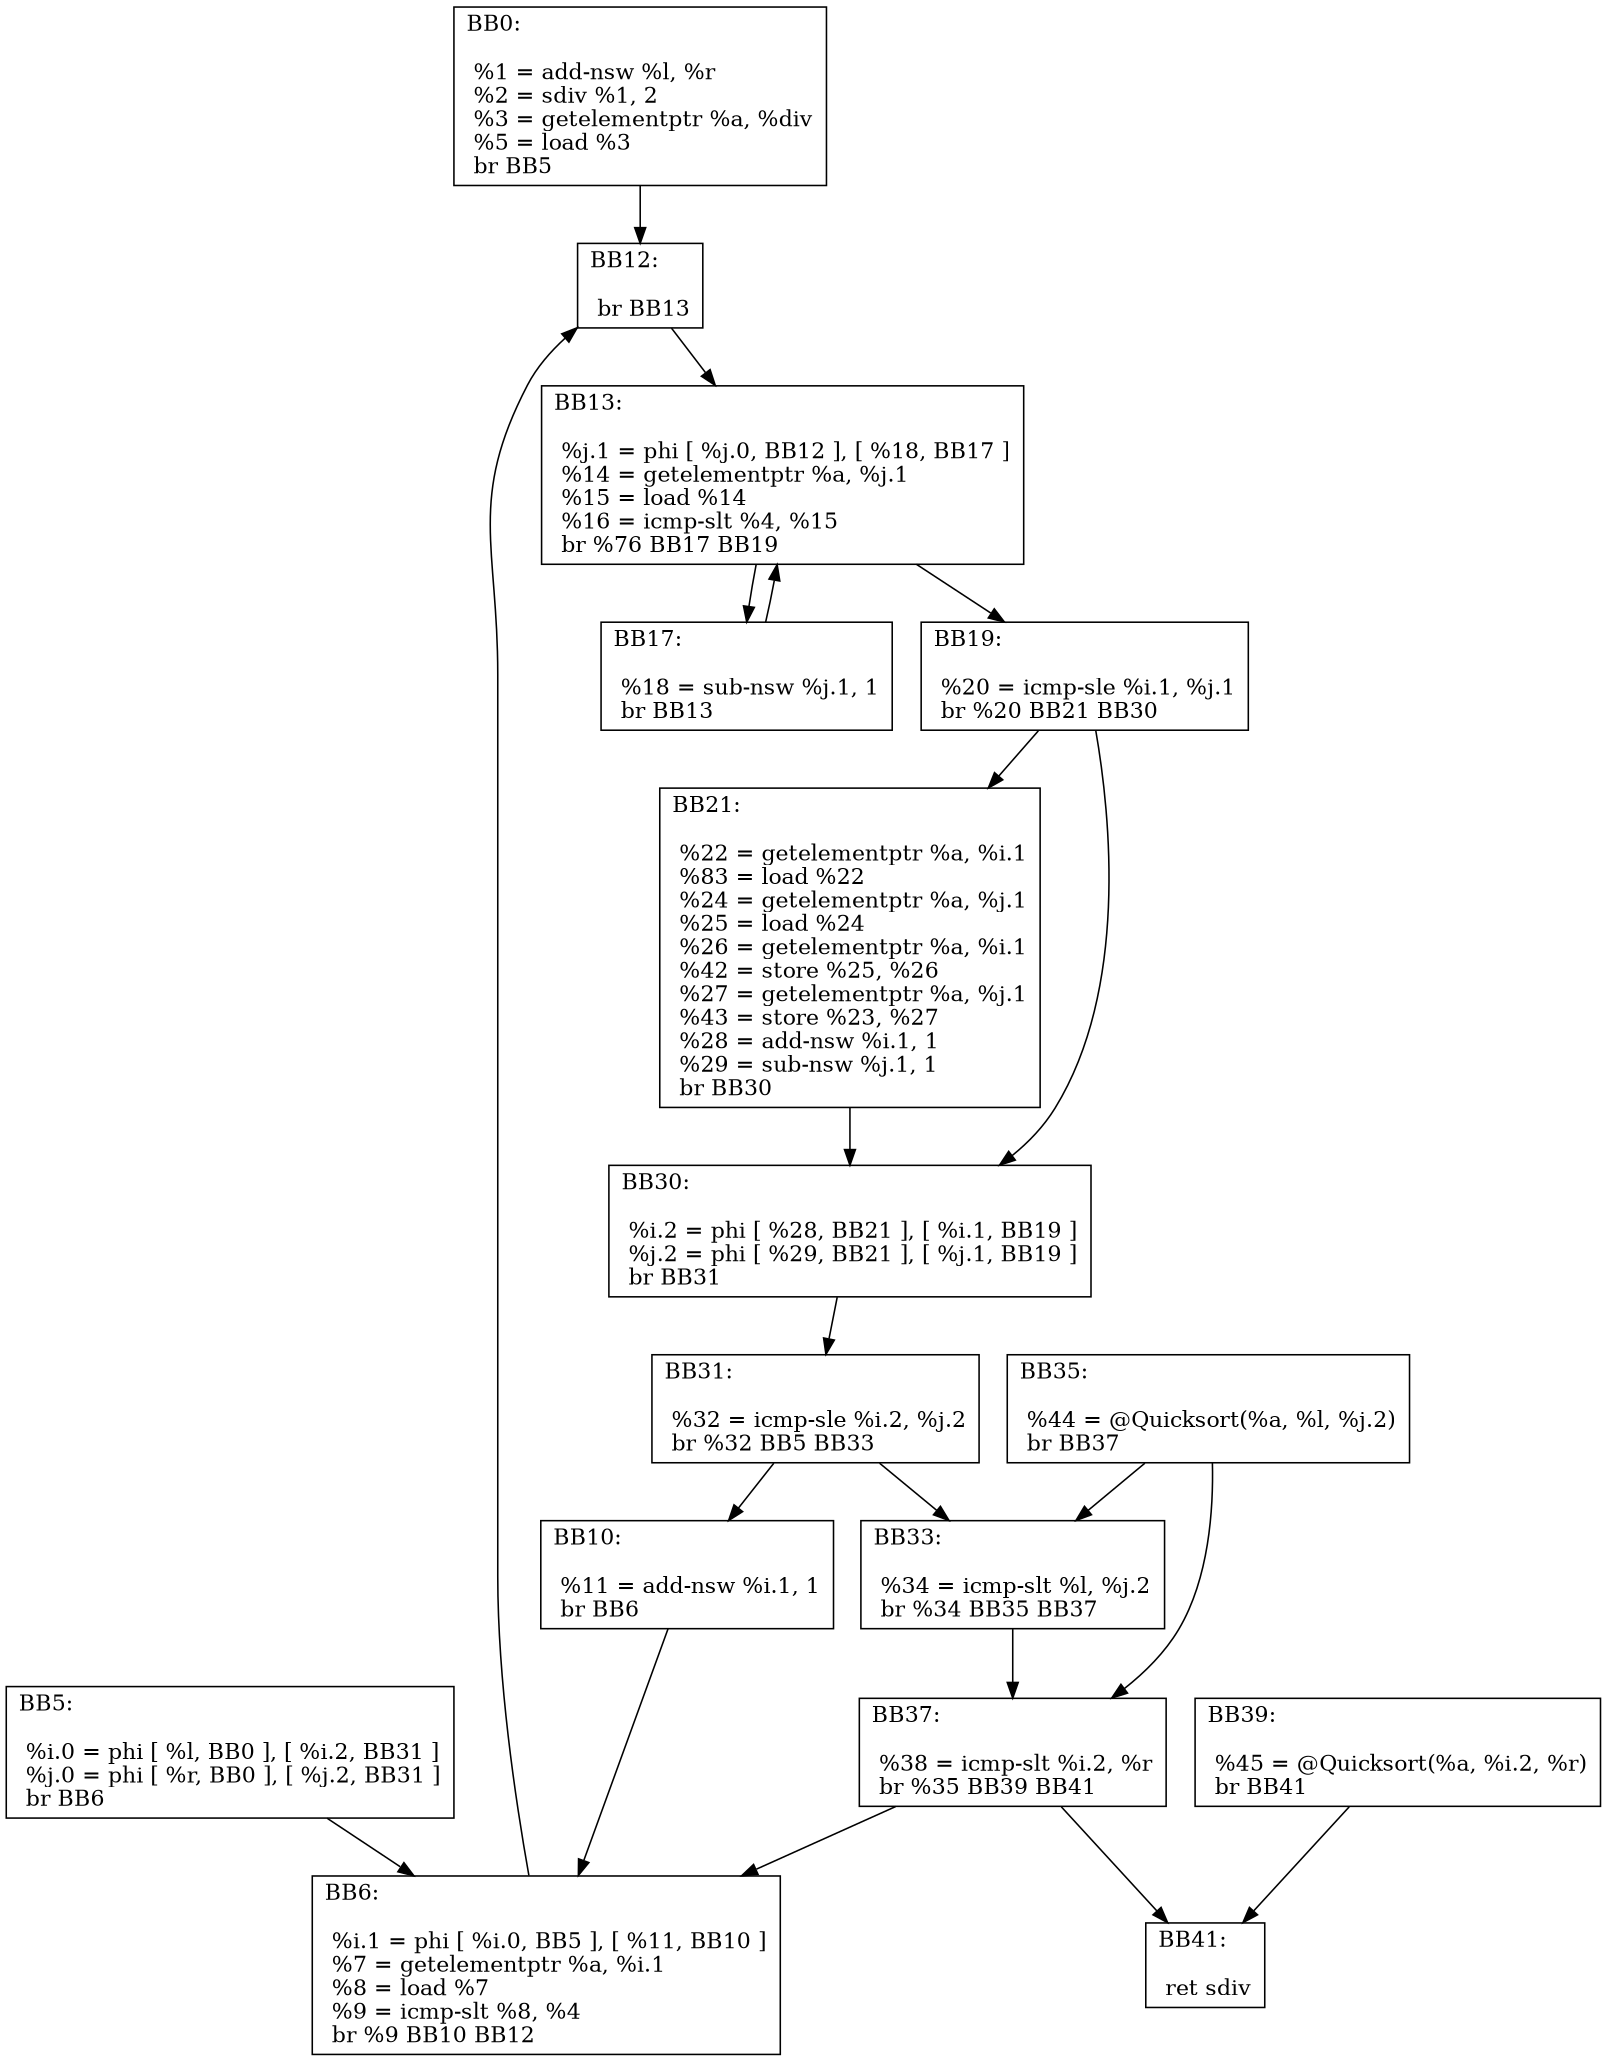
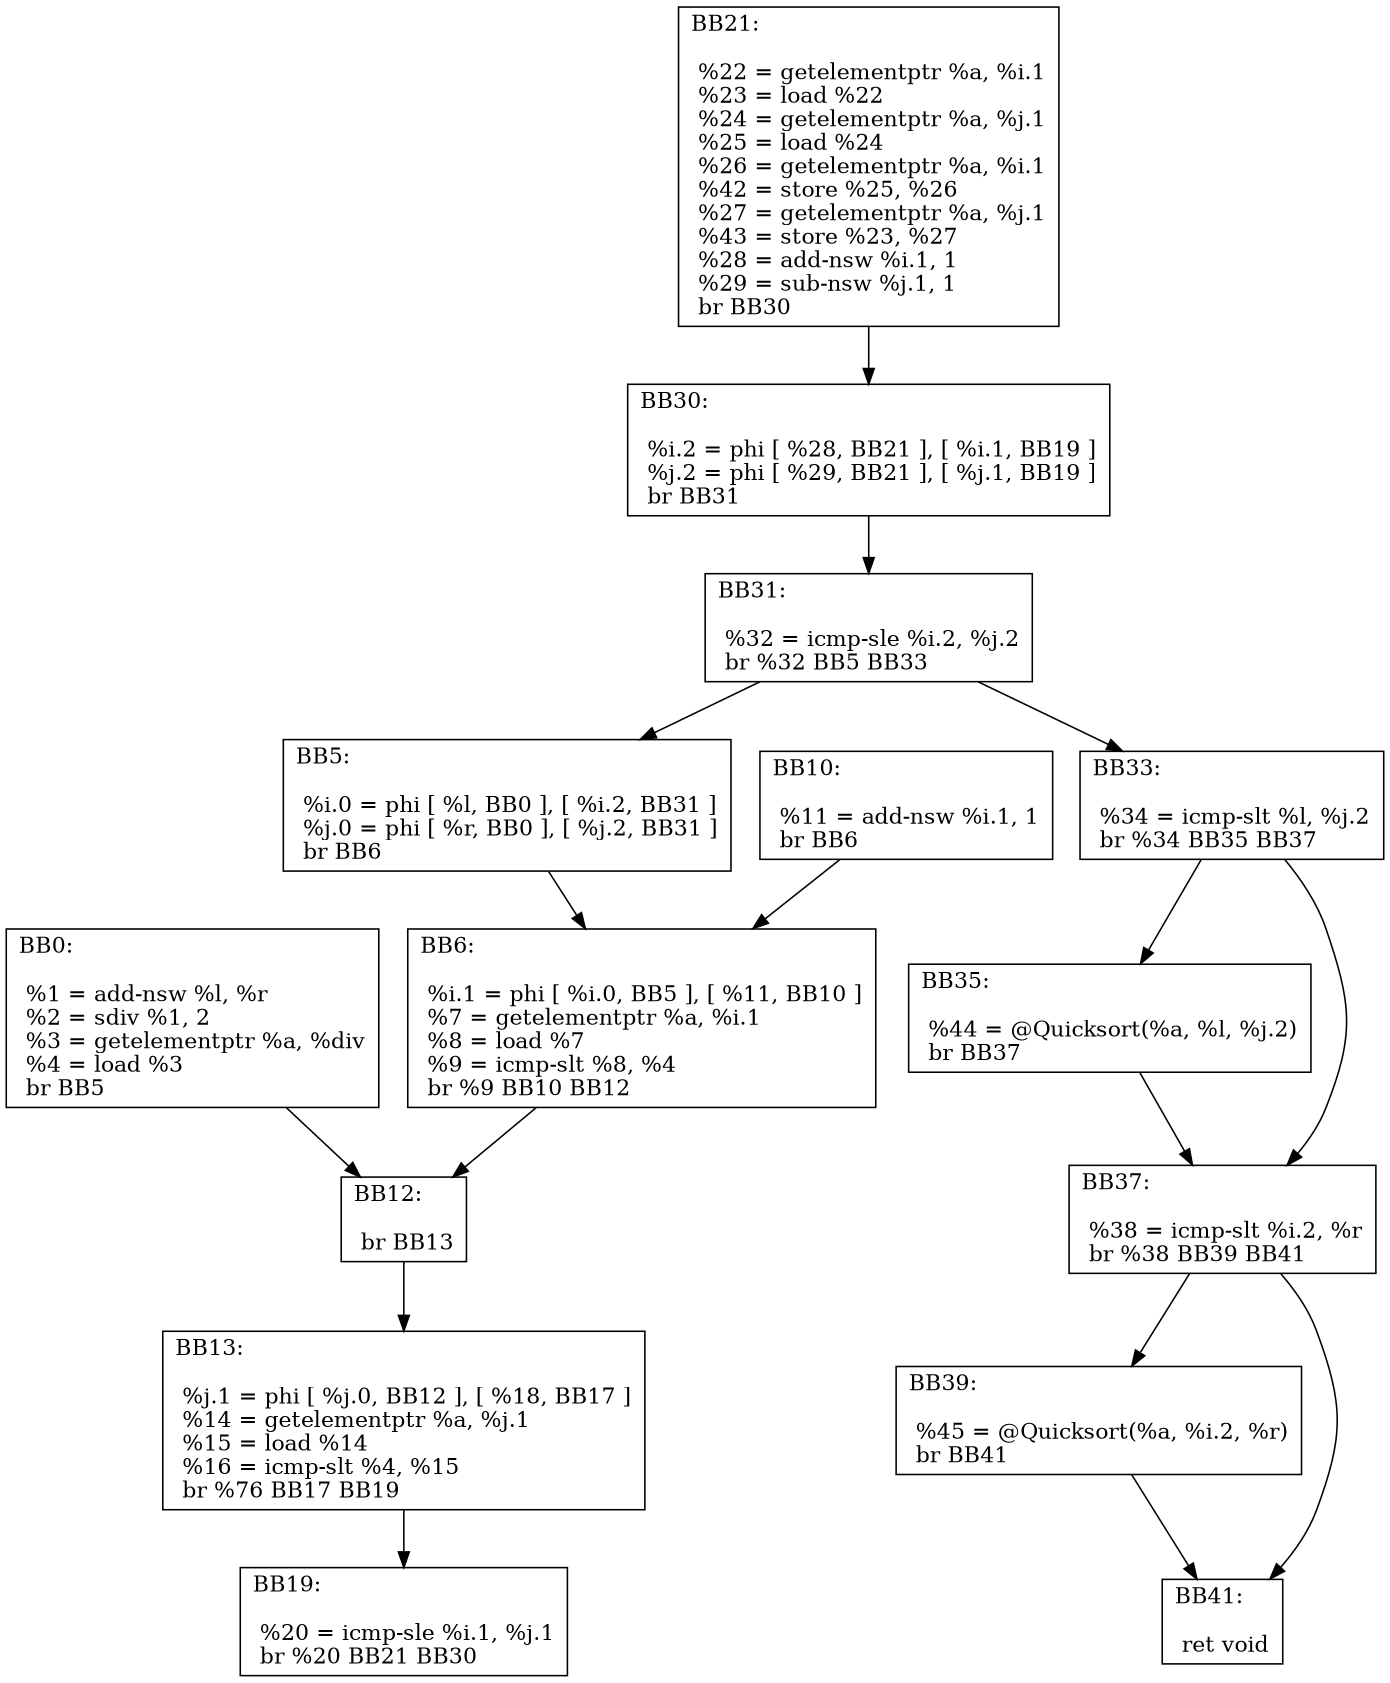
(549, 143) -> (102, 1065)
(747, 676) -> none
(1019, 753) -> none
(769, 877) -> (788, 96)
(1104, 956) -> none
(756, 1486) -> (707, 707)
(1116, 1487) -> (1175, 905)
(985, 1788) -> (1194, 1255)
(826, 1838) -> (1165, 1313)
(1205, 1989) -> (1222, 1645)
